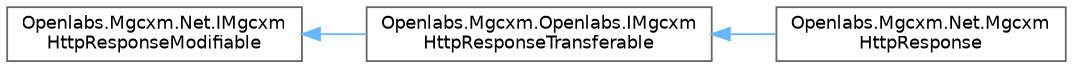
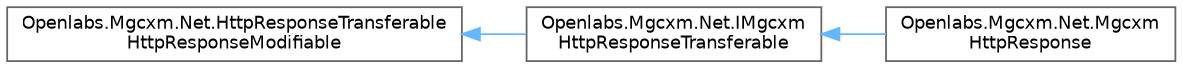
(155, 34) -> (235, 34)
(539, 34) -> (674, 34)
